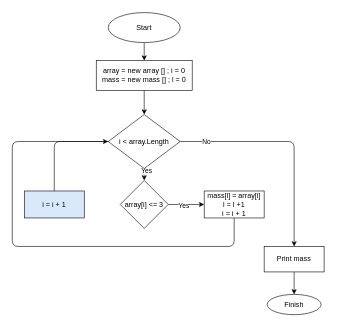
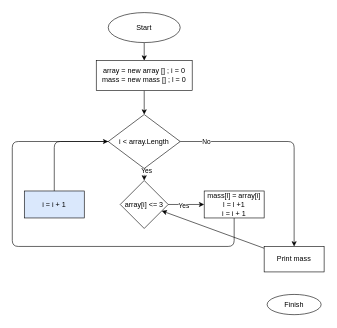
(294, 288) -> (215, 230)
